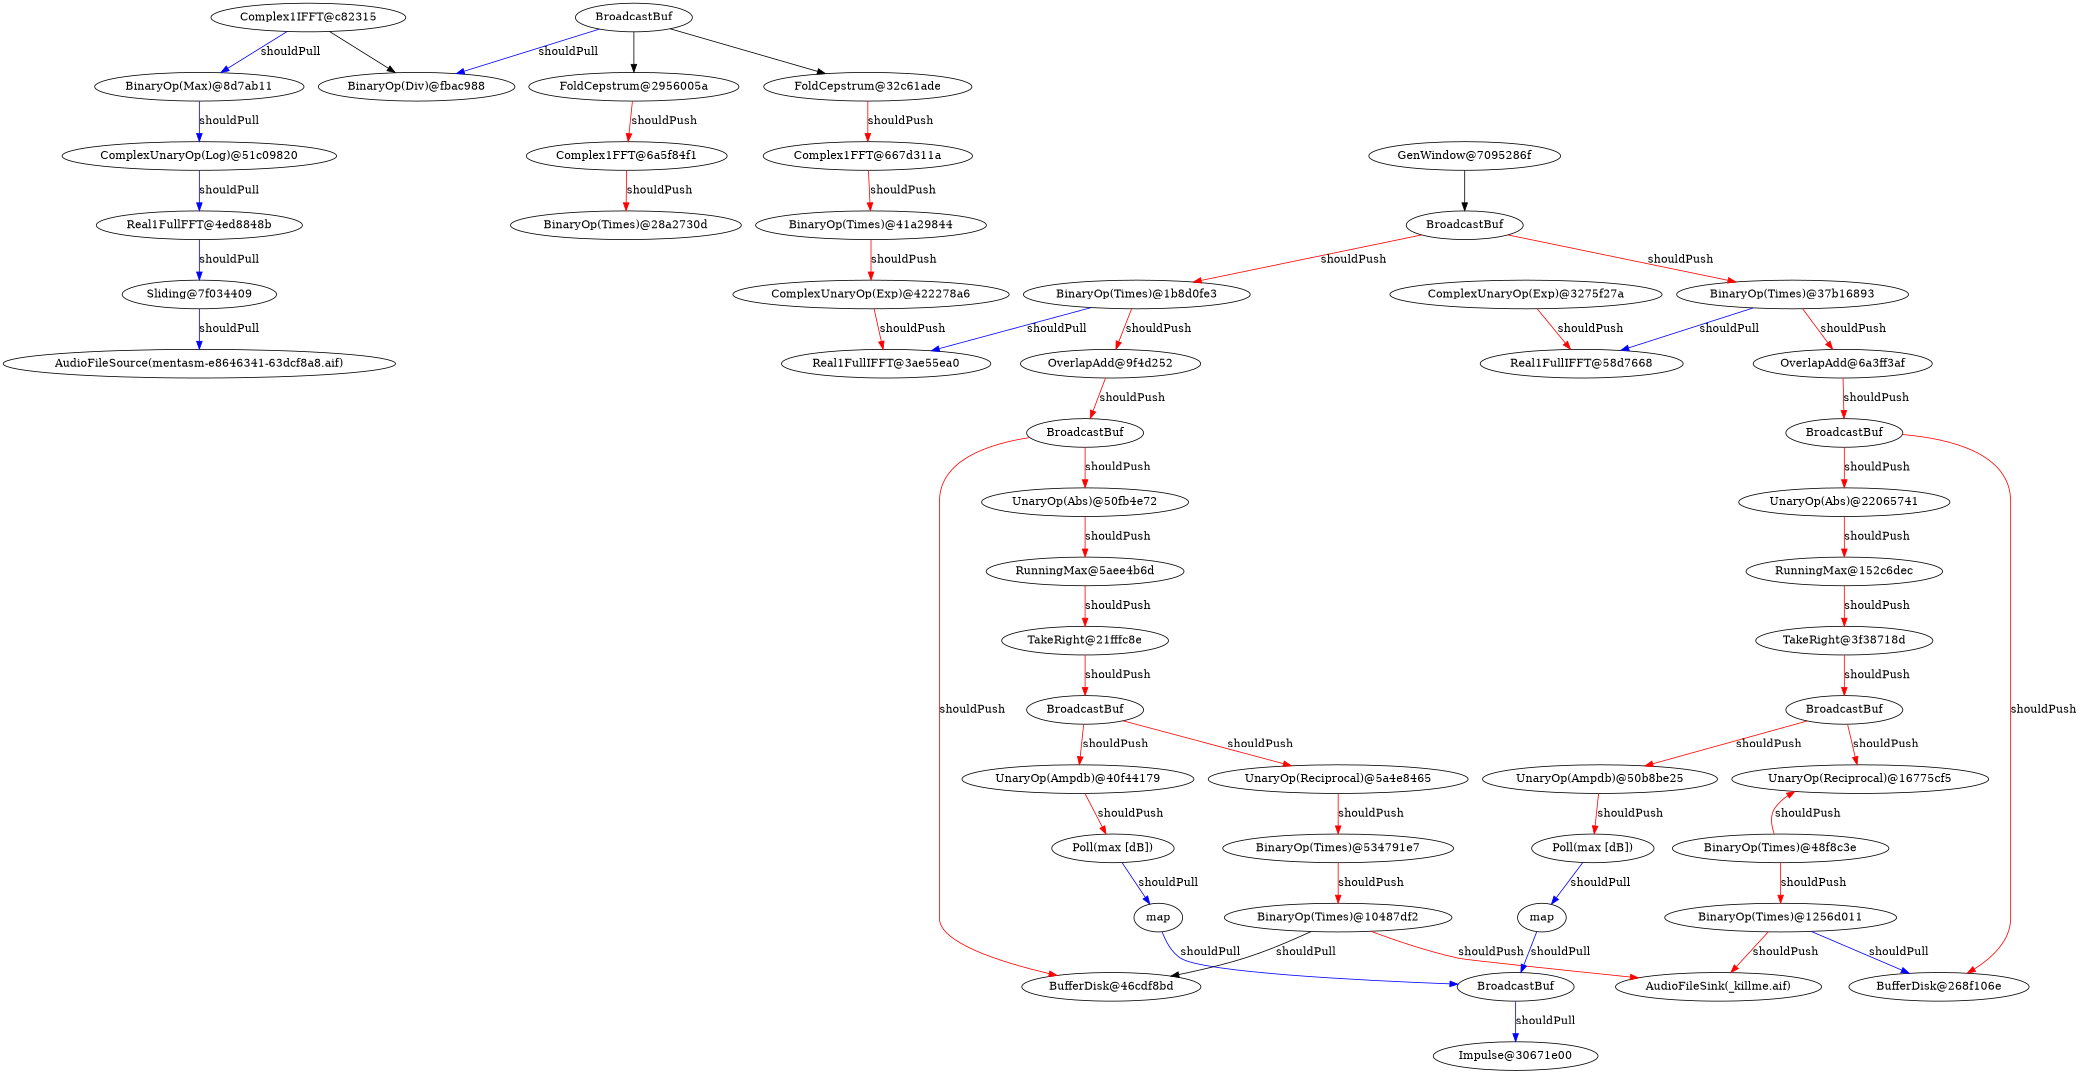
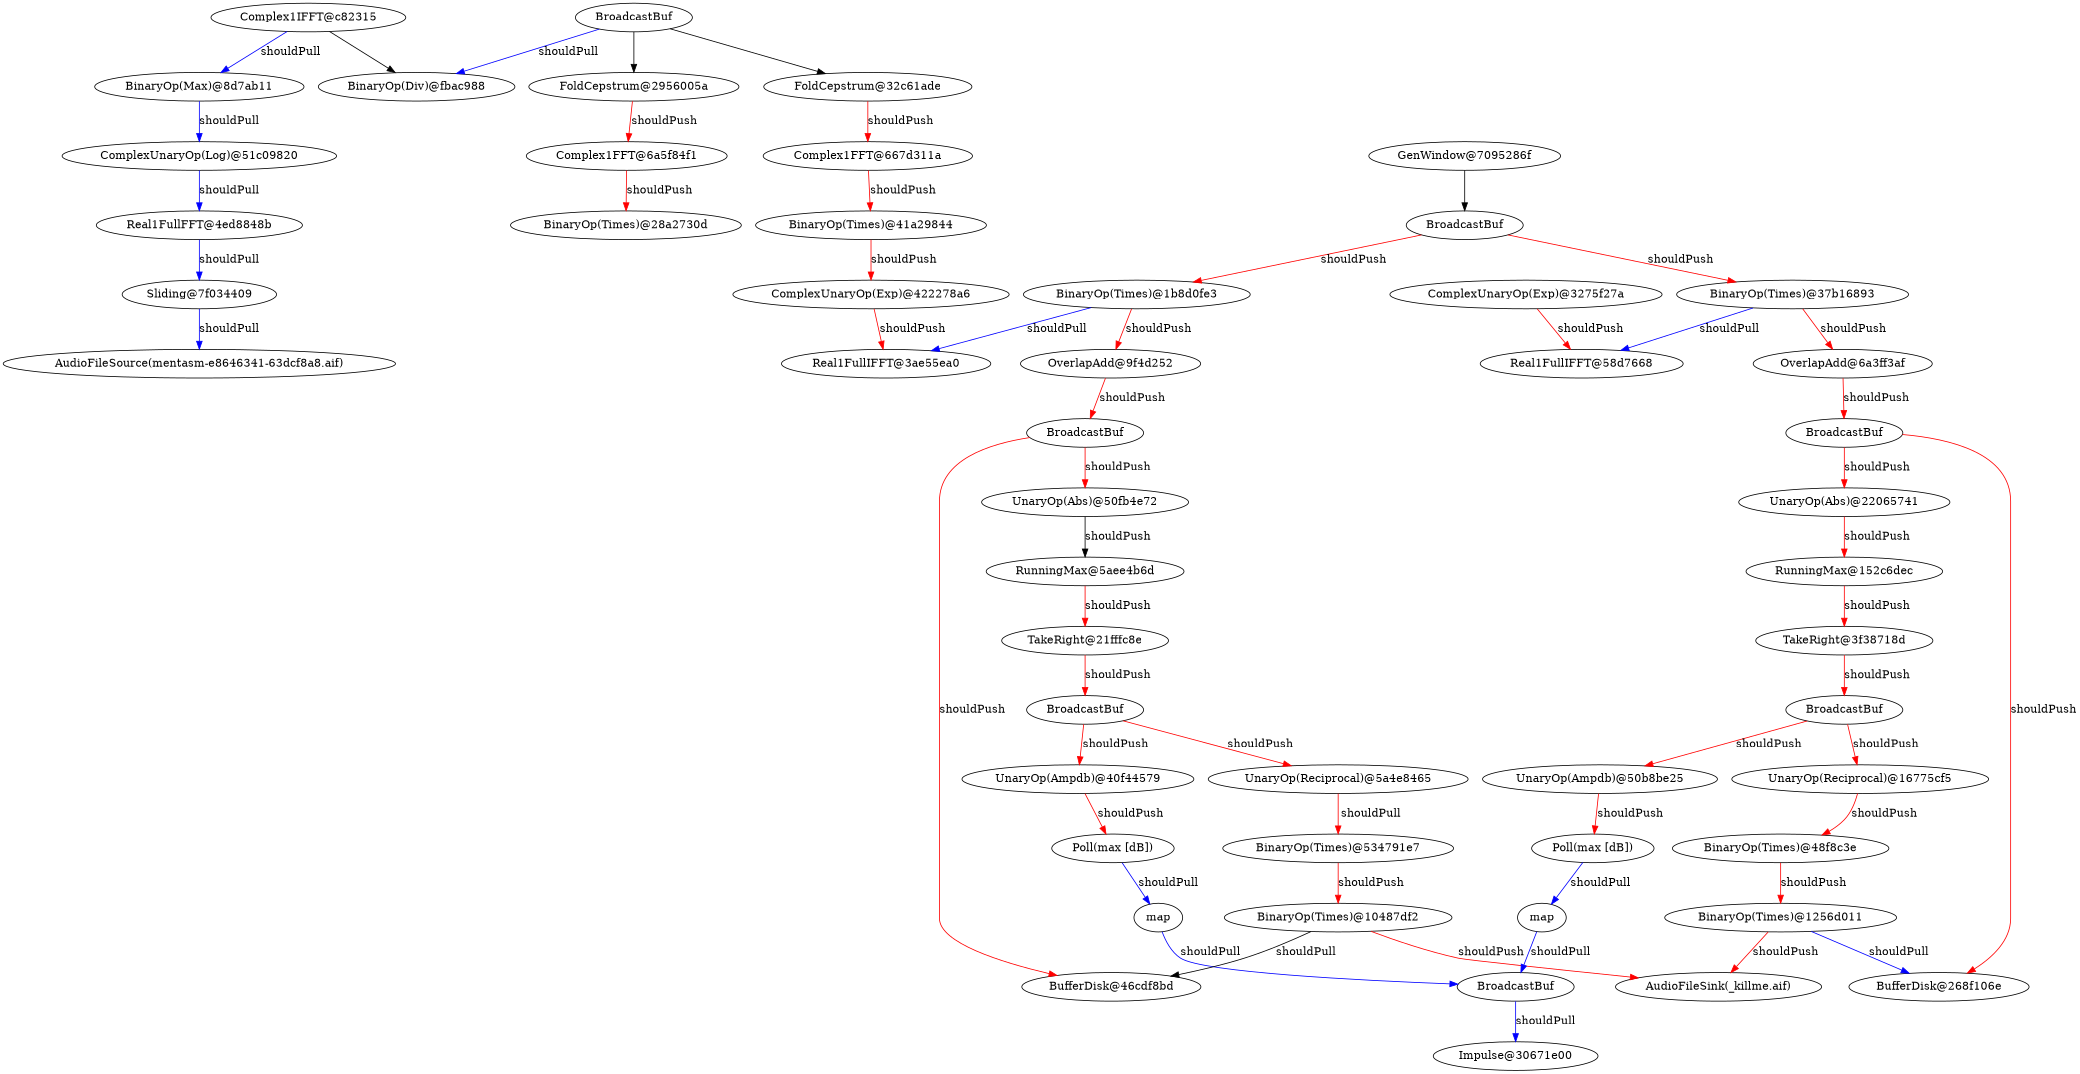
(1085, 533) -> (1085, 533)
(1078, 779) -> (1078, 779)
(1773, 812) -> (1848, 816)
(1371, 814) -> (1371, 814)
